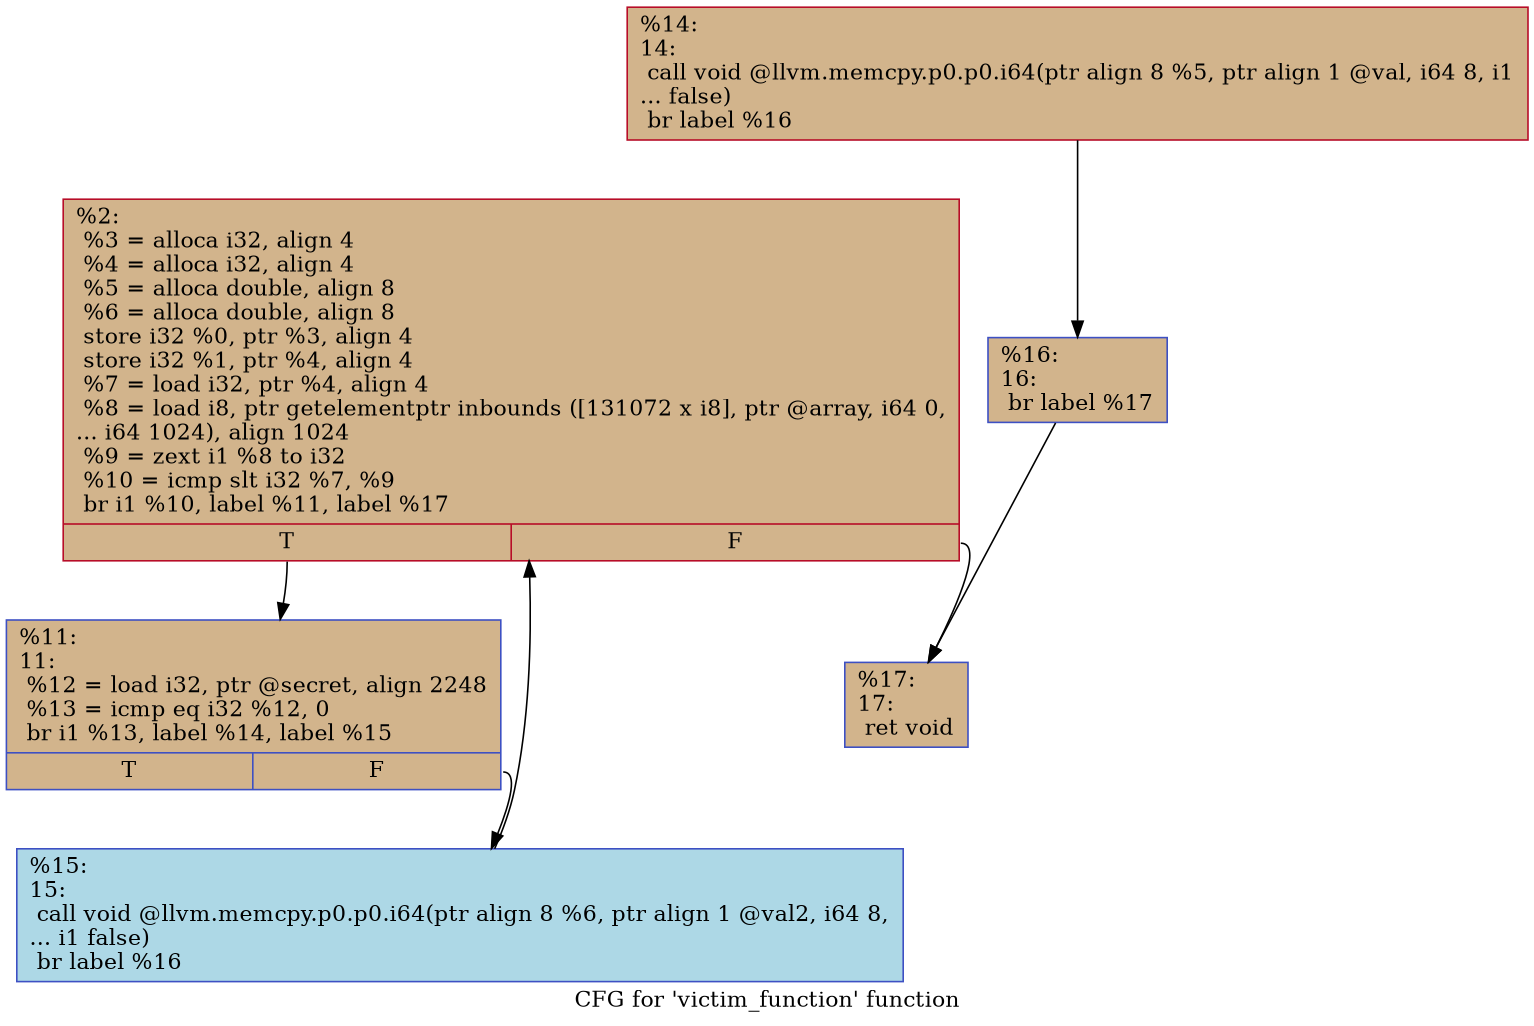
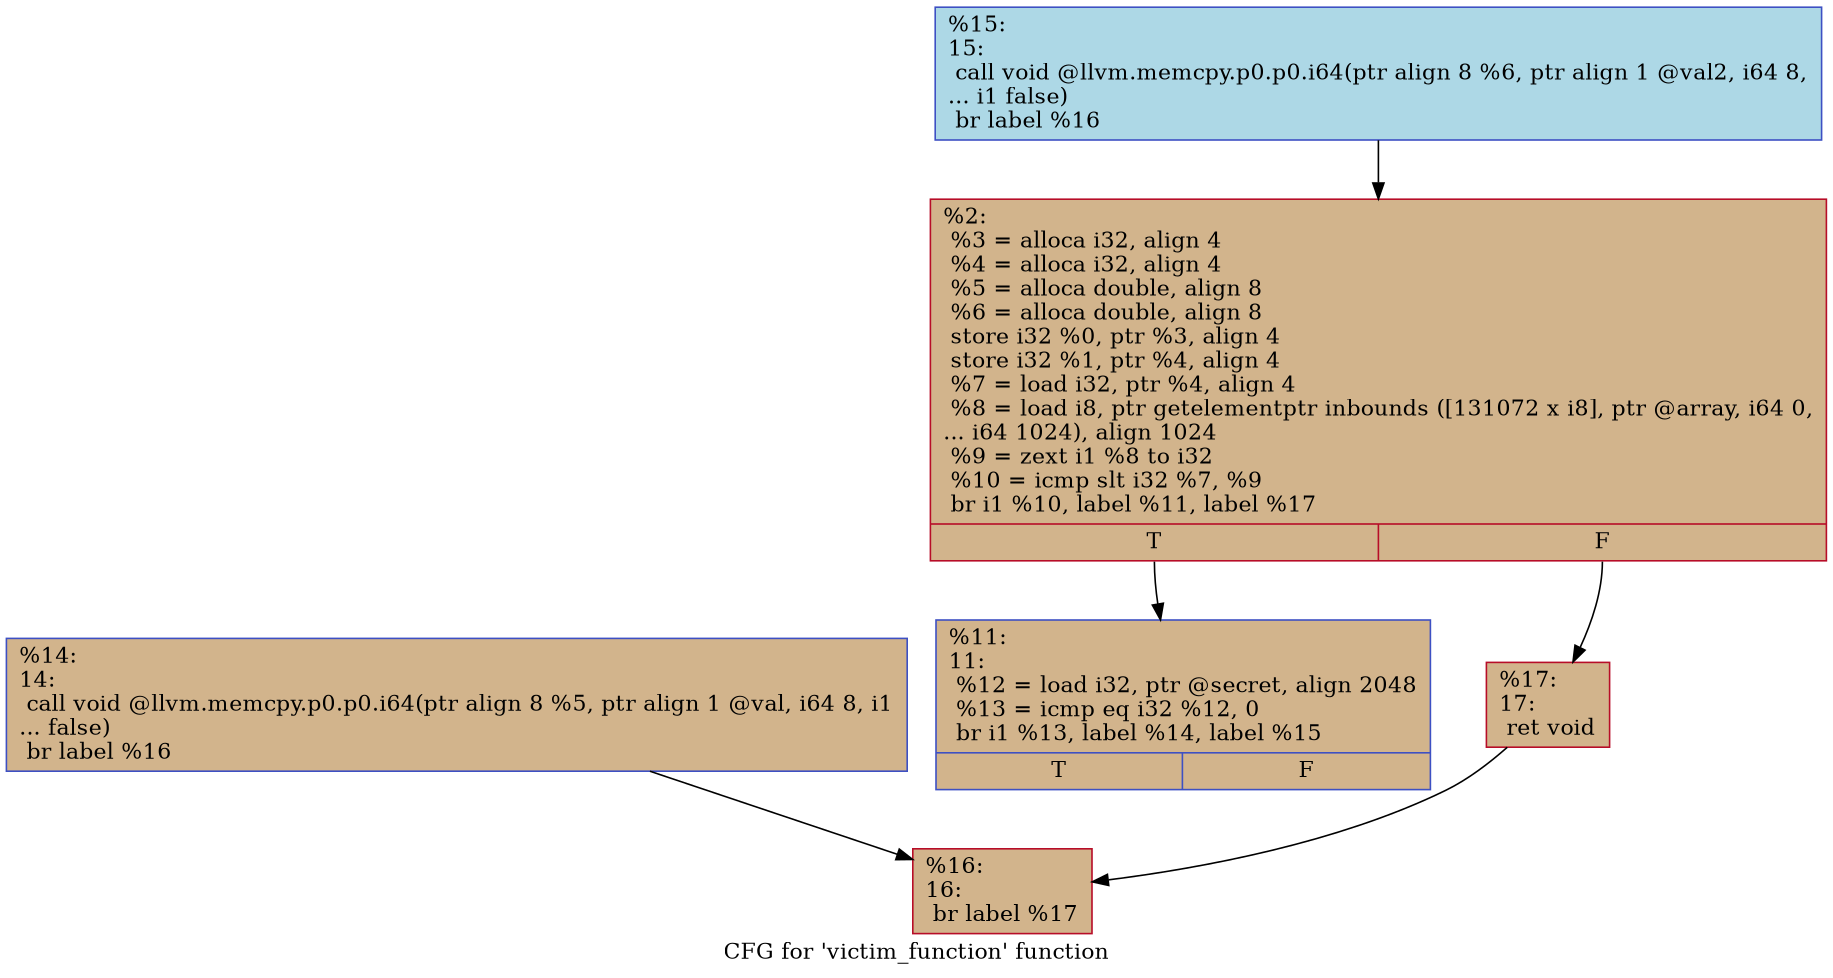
(1078, 74) -> (457, 705)
(1078, 380) -> (1002, 891)
(996, 535) -> (1317, 838)
(254, 686) -> (1183, 686)
(906, 705) -> (1548, 705)
(509, 801) -> none
